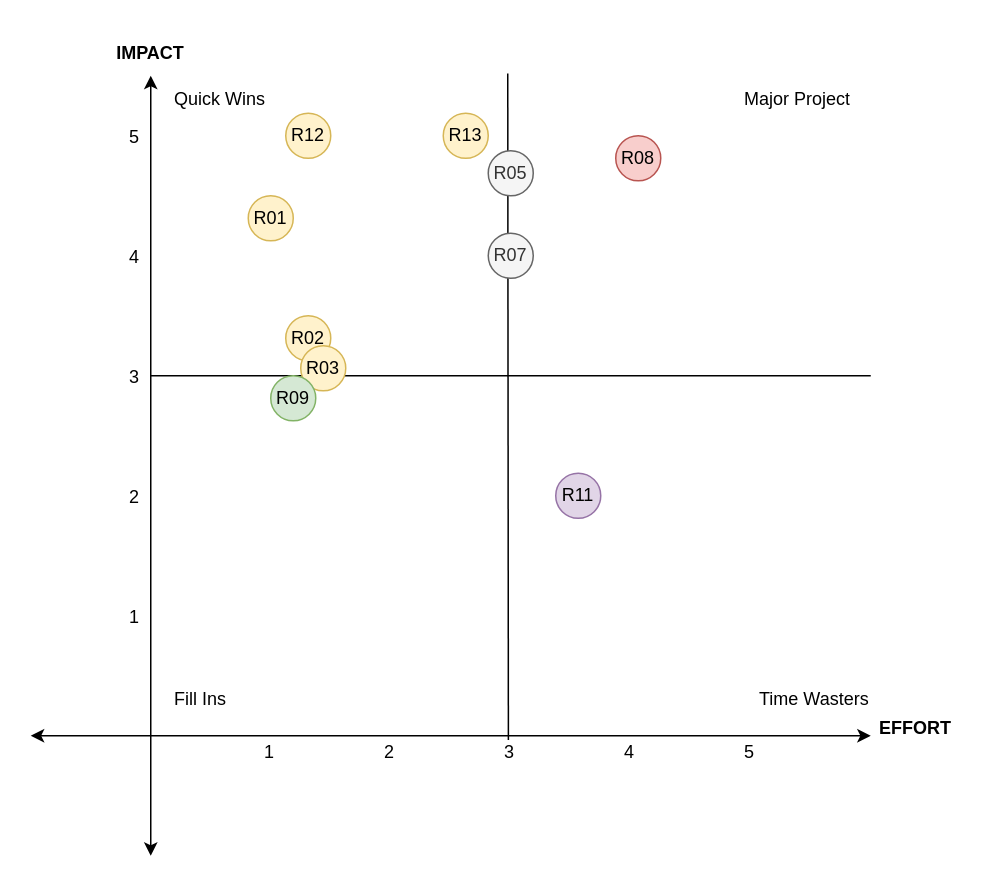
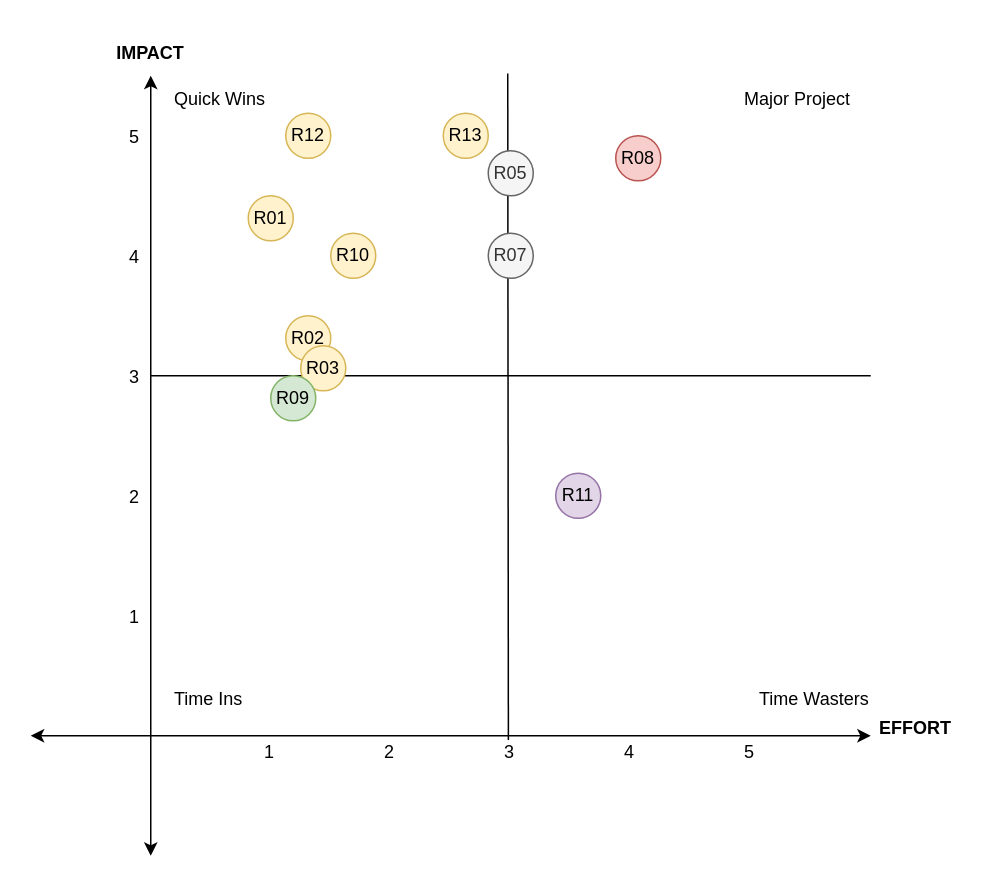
none -> (353, 256)
(205, 699) -> (210, 699)
